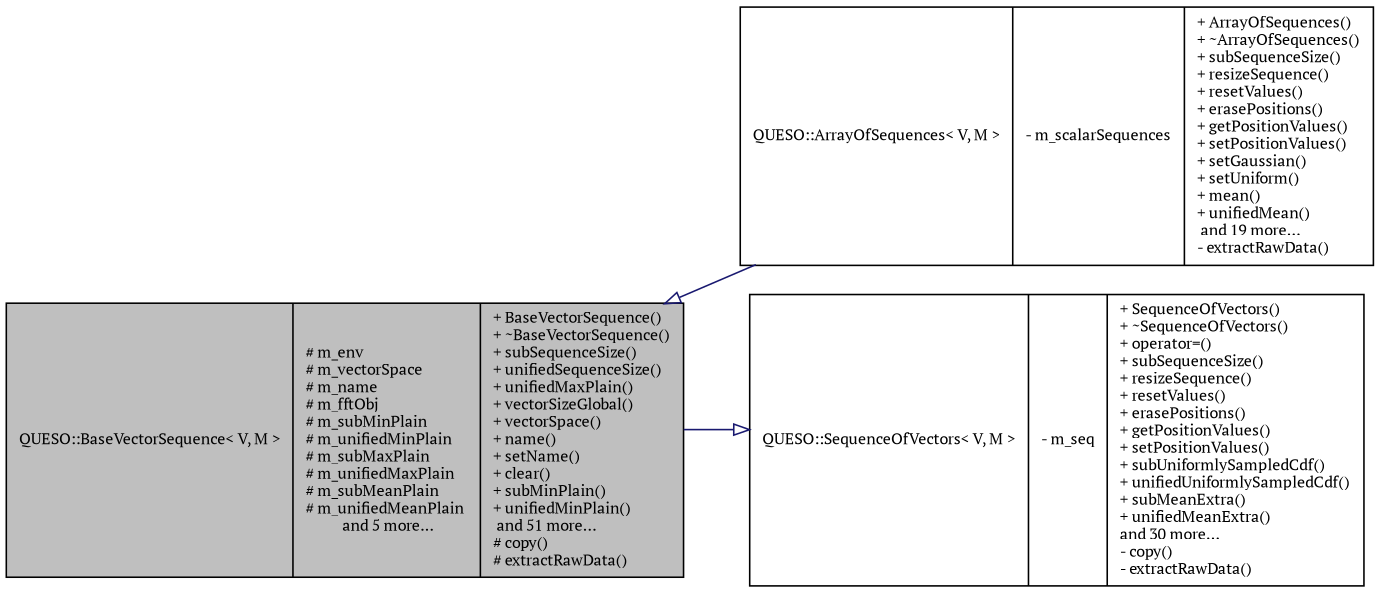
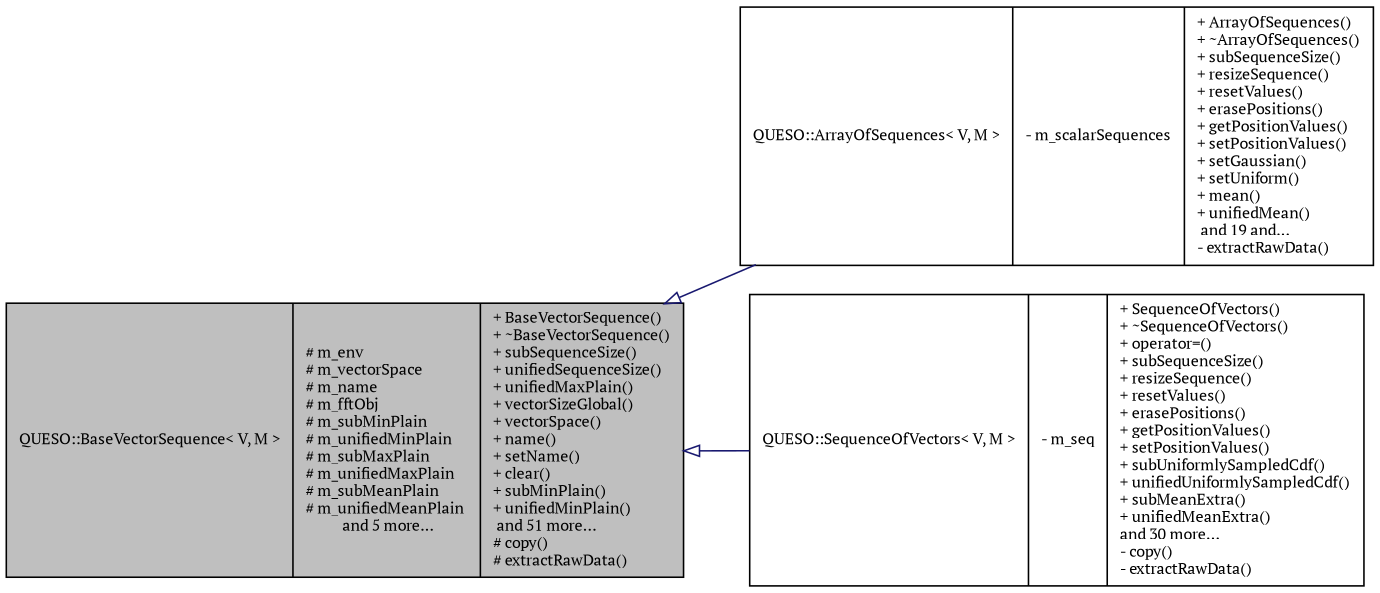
(1250, 231) -> (1244, 231)
(709, 430) -> (725, 451)
